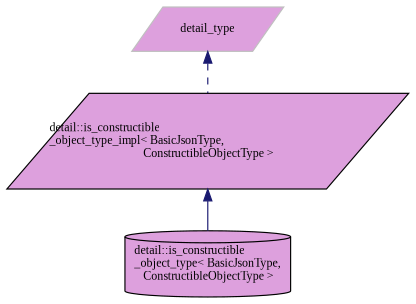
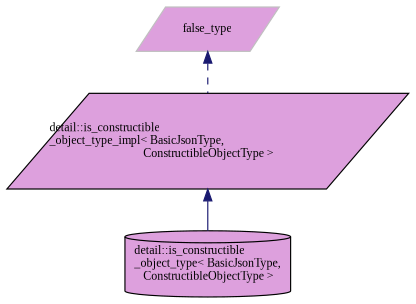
(208, 29) -> (208, 29)
